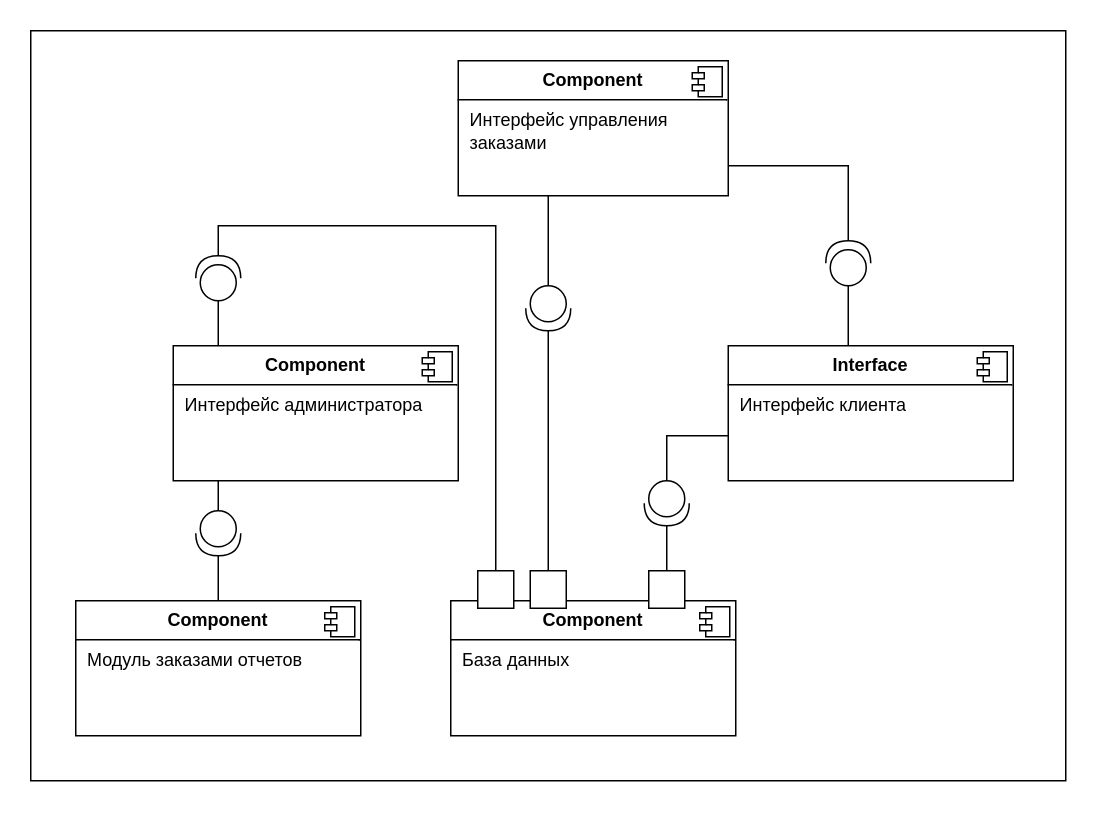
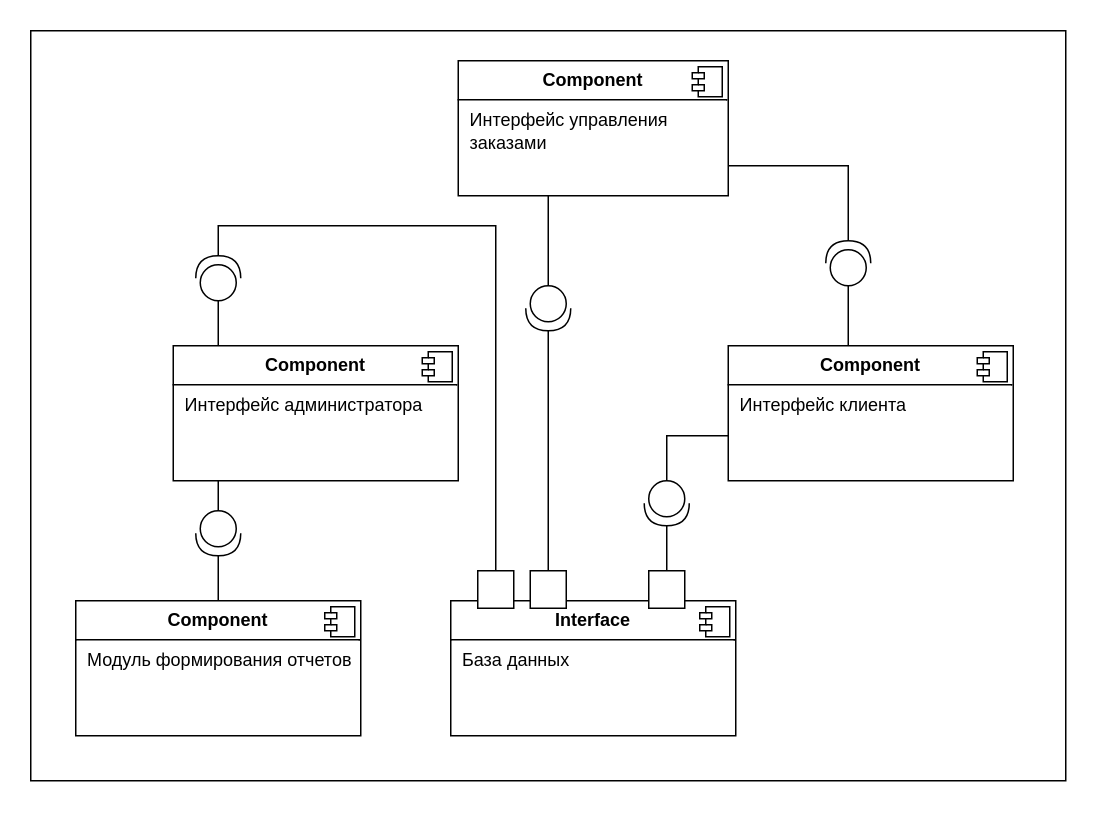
(812, 346) -> (812, 346)
(187, 601) -> (207, 601)
(504, 601) -> (504, 601)
